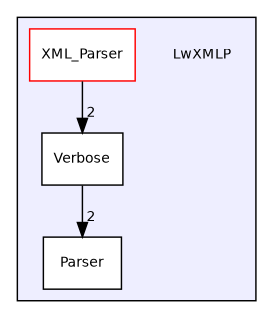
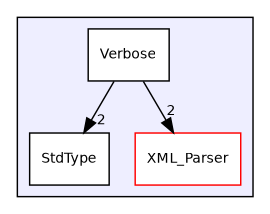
(202, 55) -> none
(82, 100) -> (155, 101)
(82, 263) -> (69, 159)
